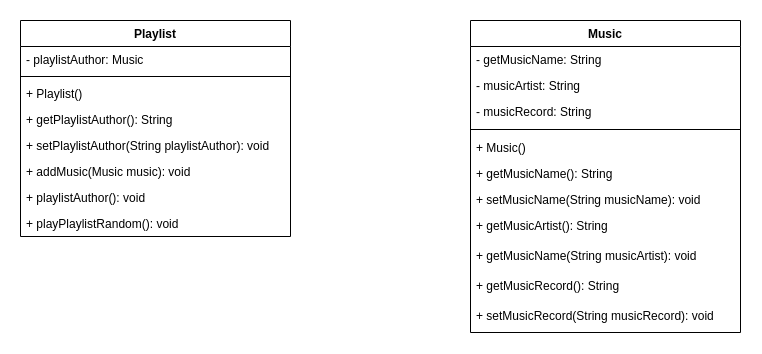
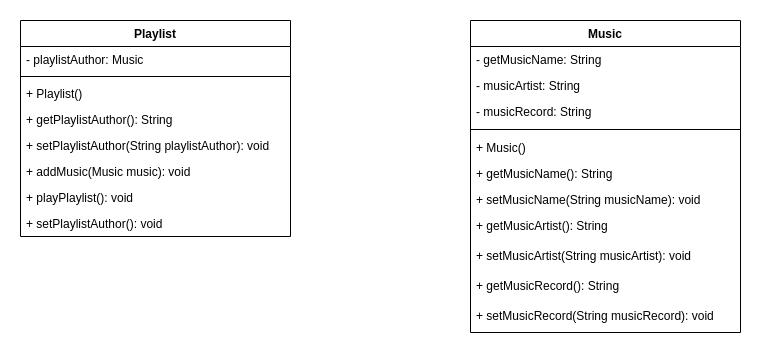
(96, 199) -> (88, 199)
(108, 225) -> (106, 225)
(597, 257) -> (602, 257)
